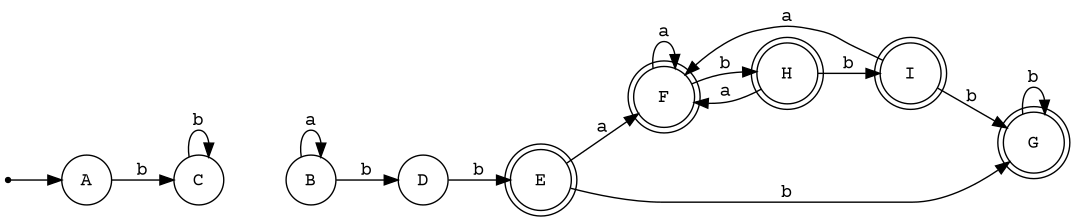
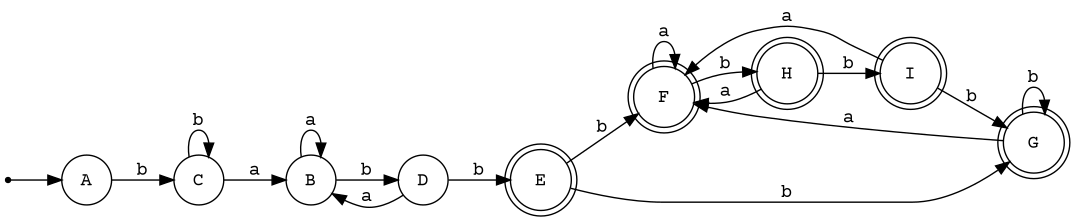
(602, 127) -> (602, 127)
none -> (855, 128)
none -> (248, 180)
none -> (375, 207)
